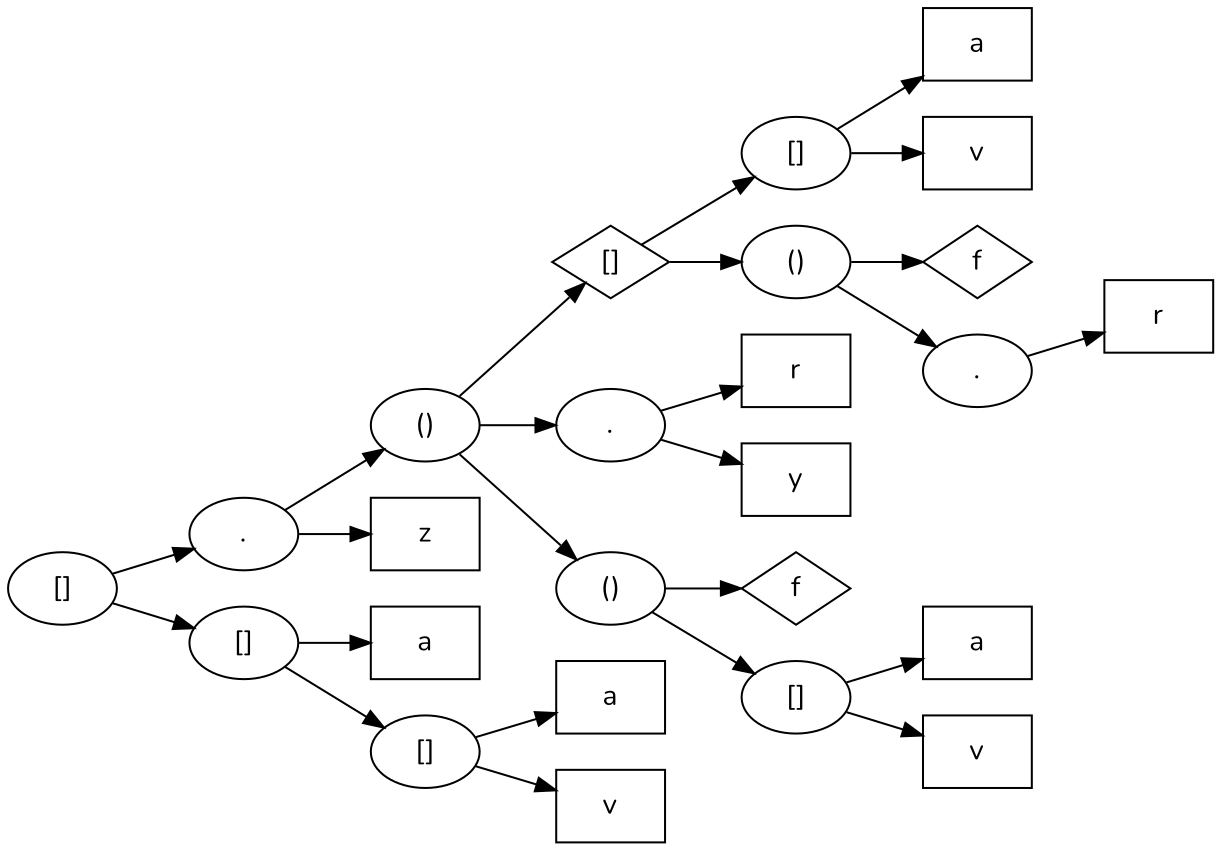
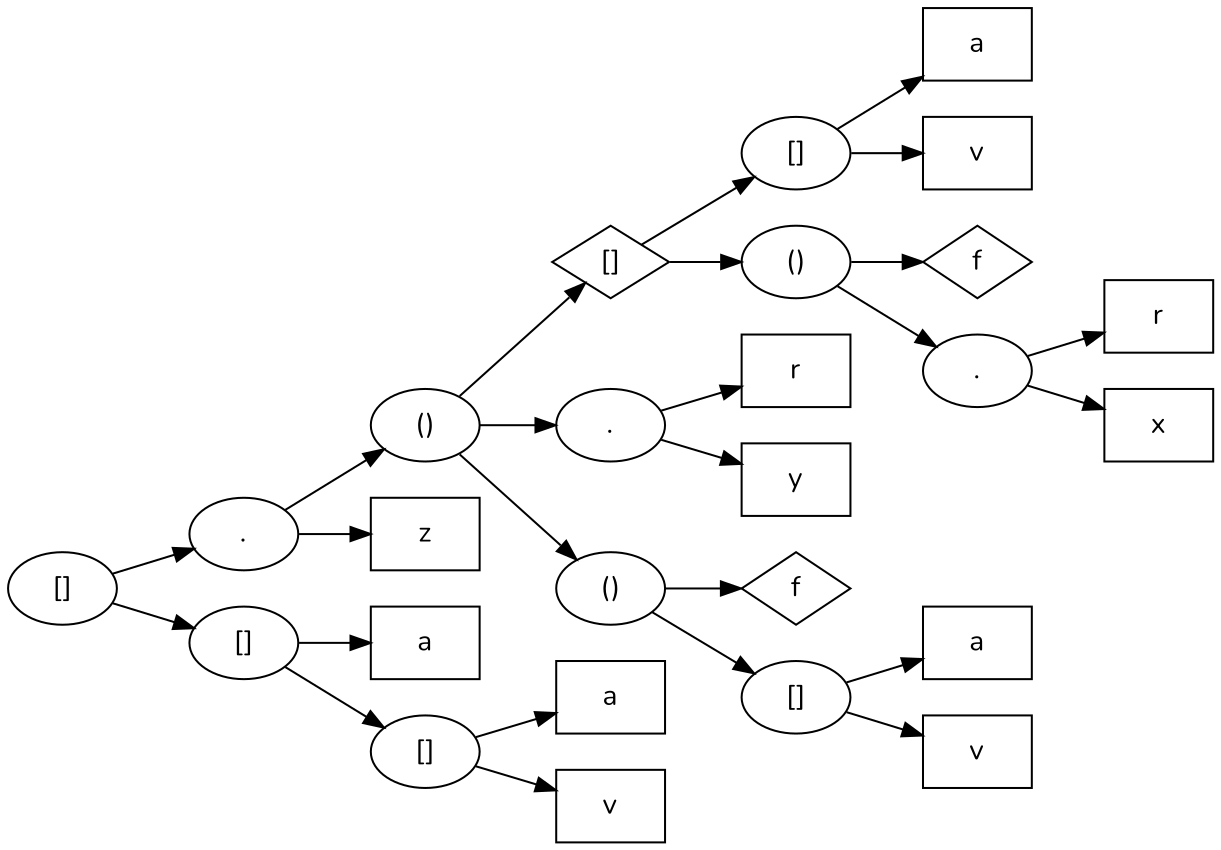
none -> (1159, 425)
